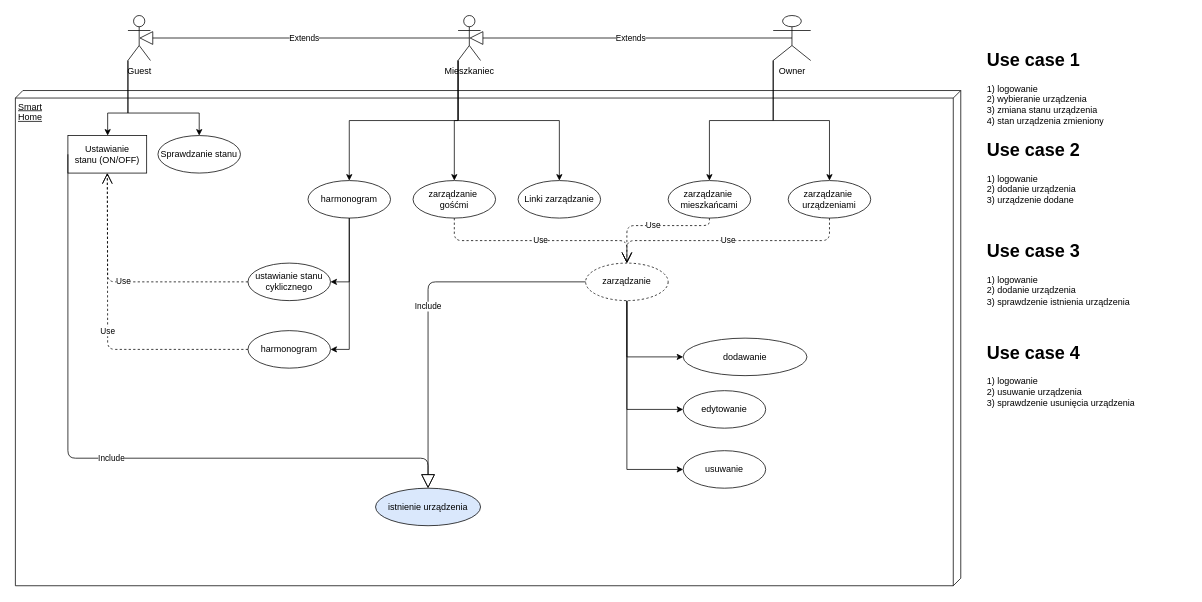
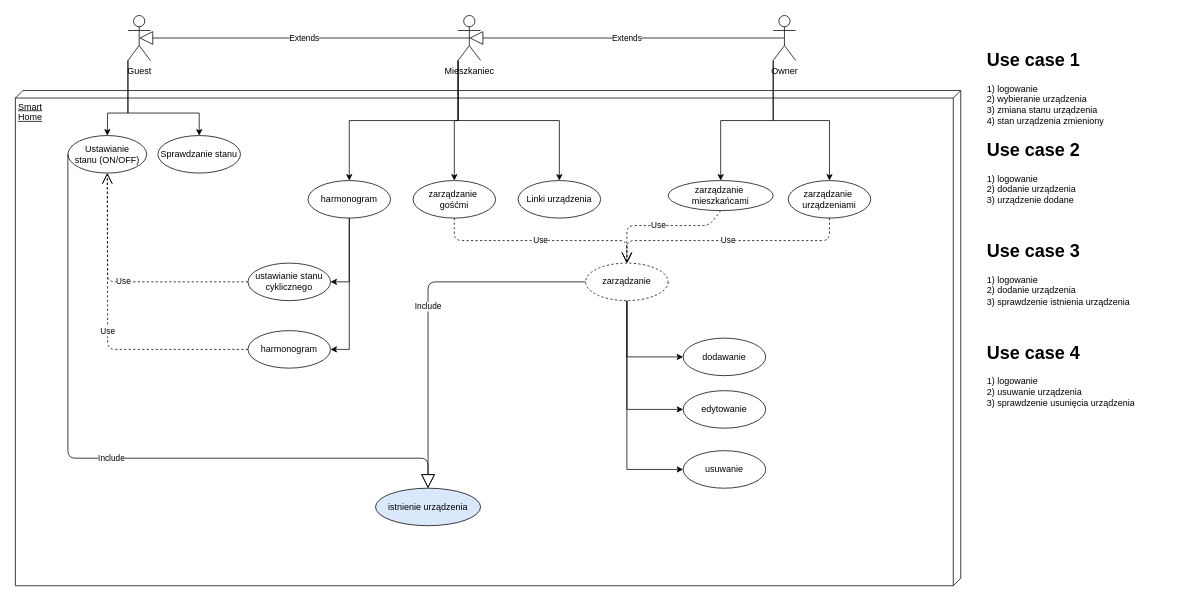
(792, 38) -> (784, 38)
(107, 154) -> (107, 154)
(559, 199) -> (559, 199)
(709, 199) -> (720, 195)
(745, 357) -> (724, 357)
